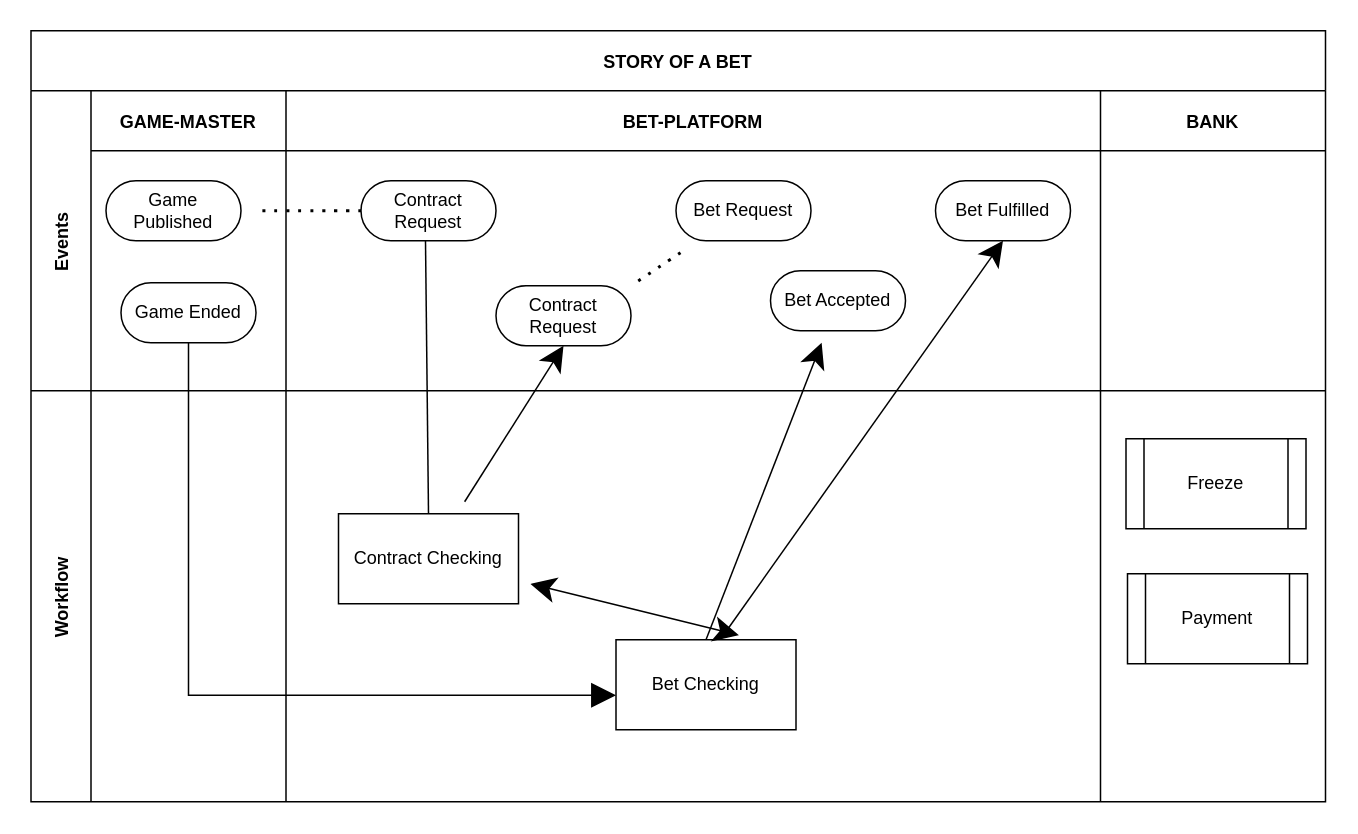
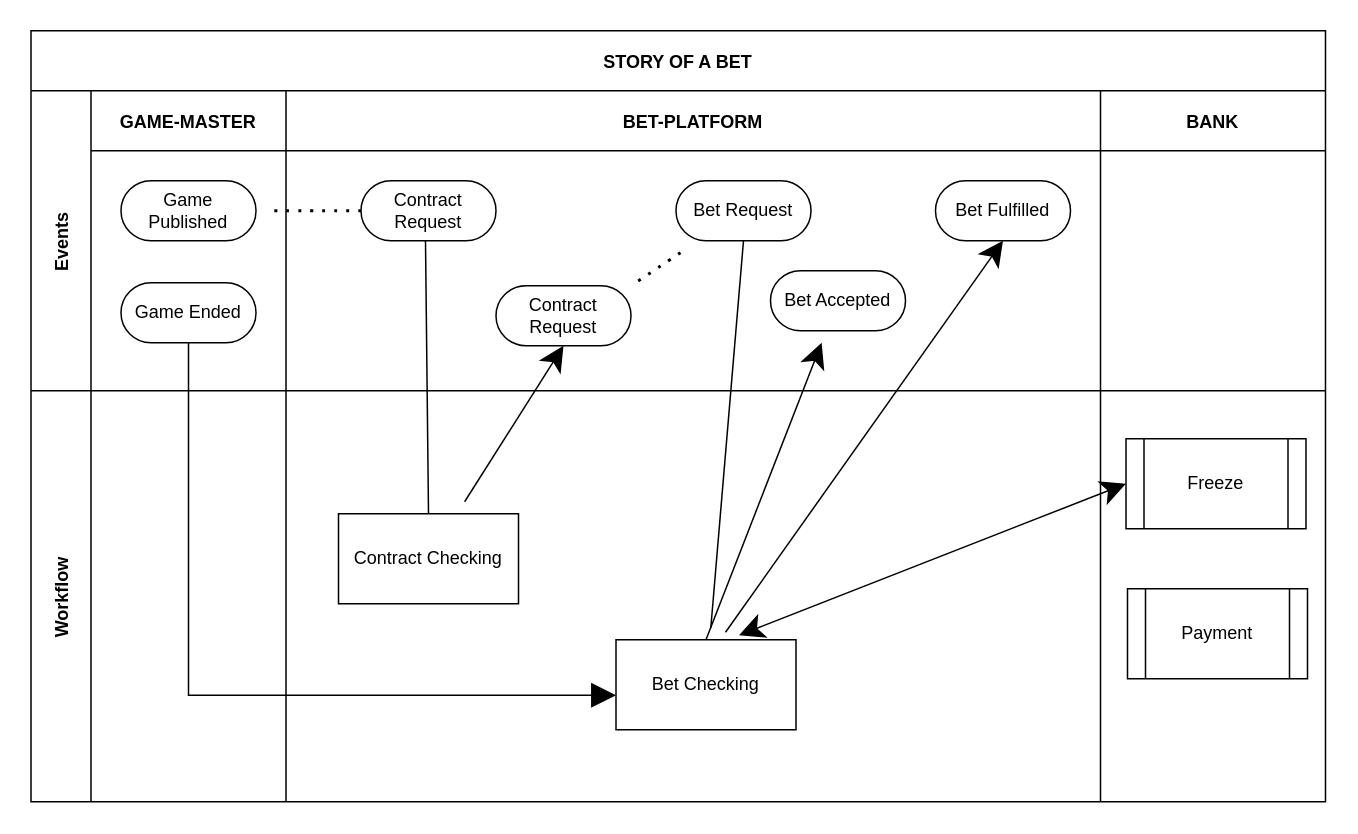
(173, 211) -> (188, 211)
none -> (727, 428)
(633, 609) -> (932, 559)
(1217, 619) -> (1217, 634)
